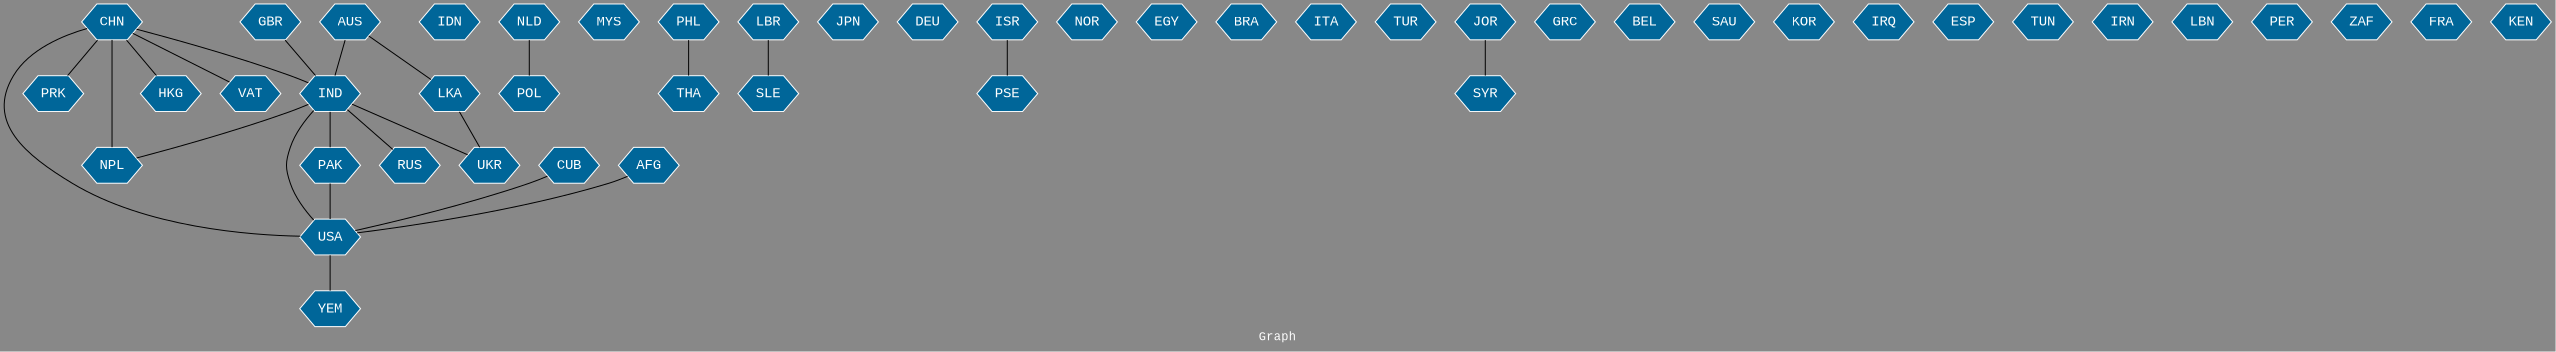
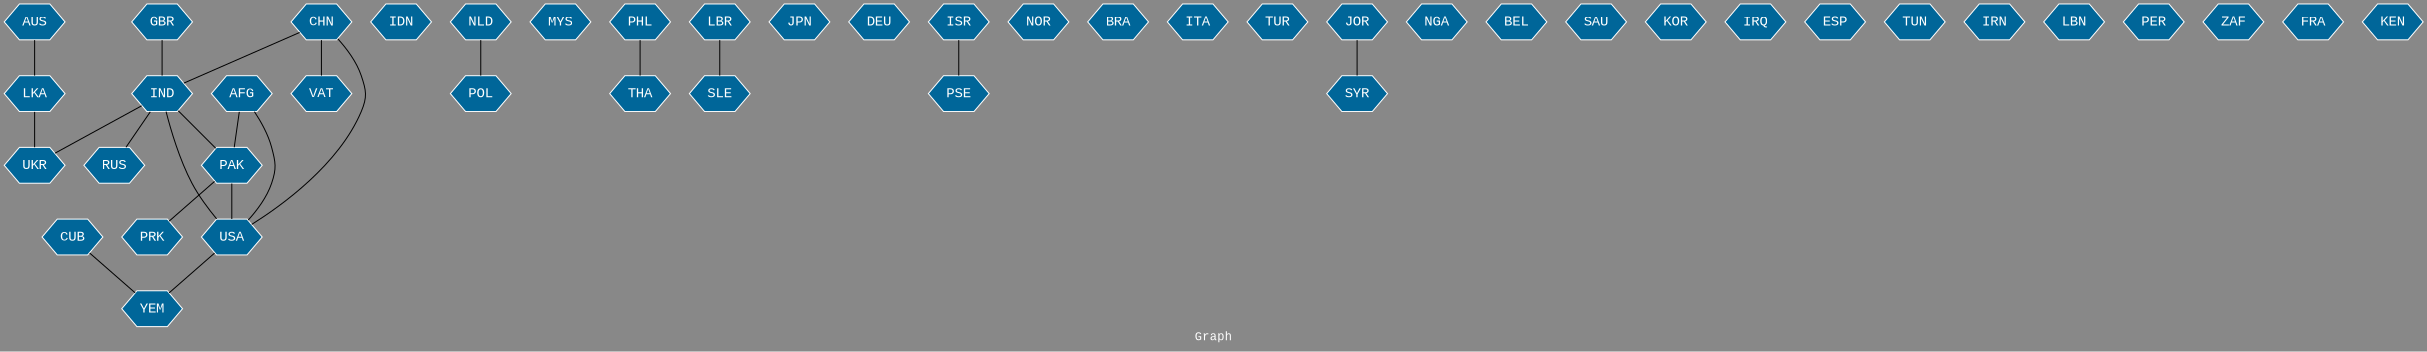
(1167, 22) -> none
none -> (1437, 22)
(1565, 22) -> none
(83, 58) -> (192, 201)
(340, 58) -> none
(171, 94) -> none
none -> (237, 130)
(112, 165) -> none
(452, 207) -> (112, 273)
